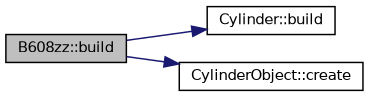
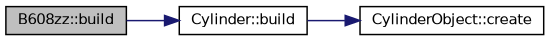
(145, 59) -> (326, 21)
